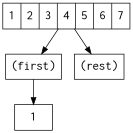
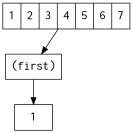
(99, 67) -> none
